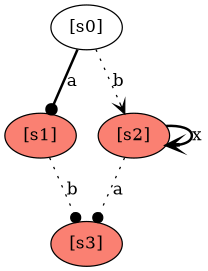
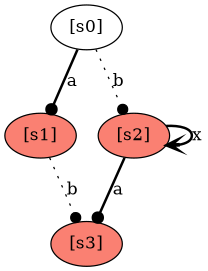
(108, 76) -> (108, 76)
(112, 185) -> (112, 185)
